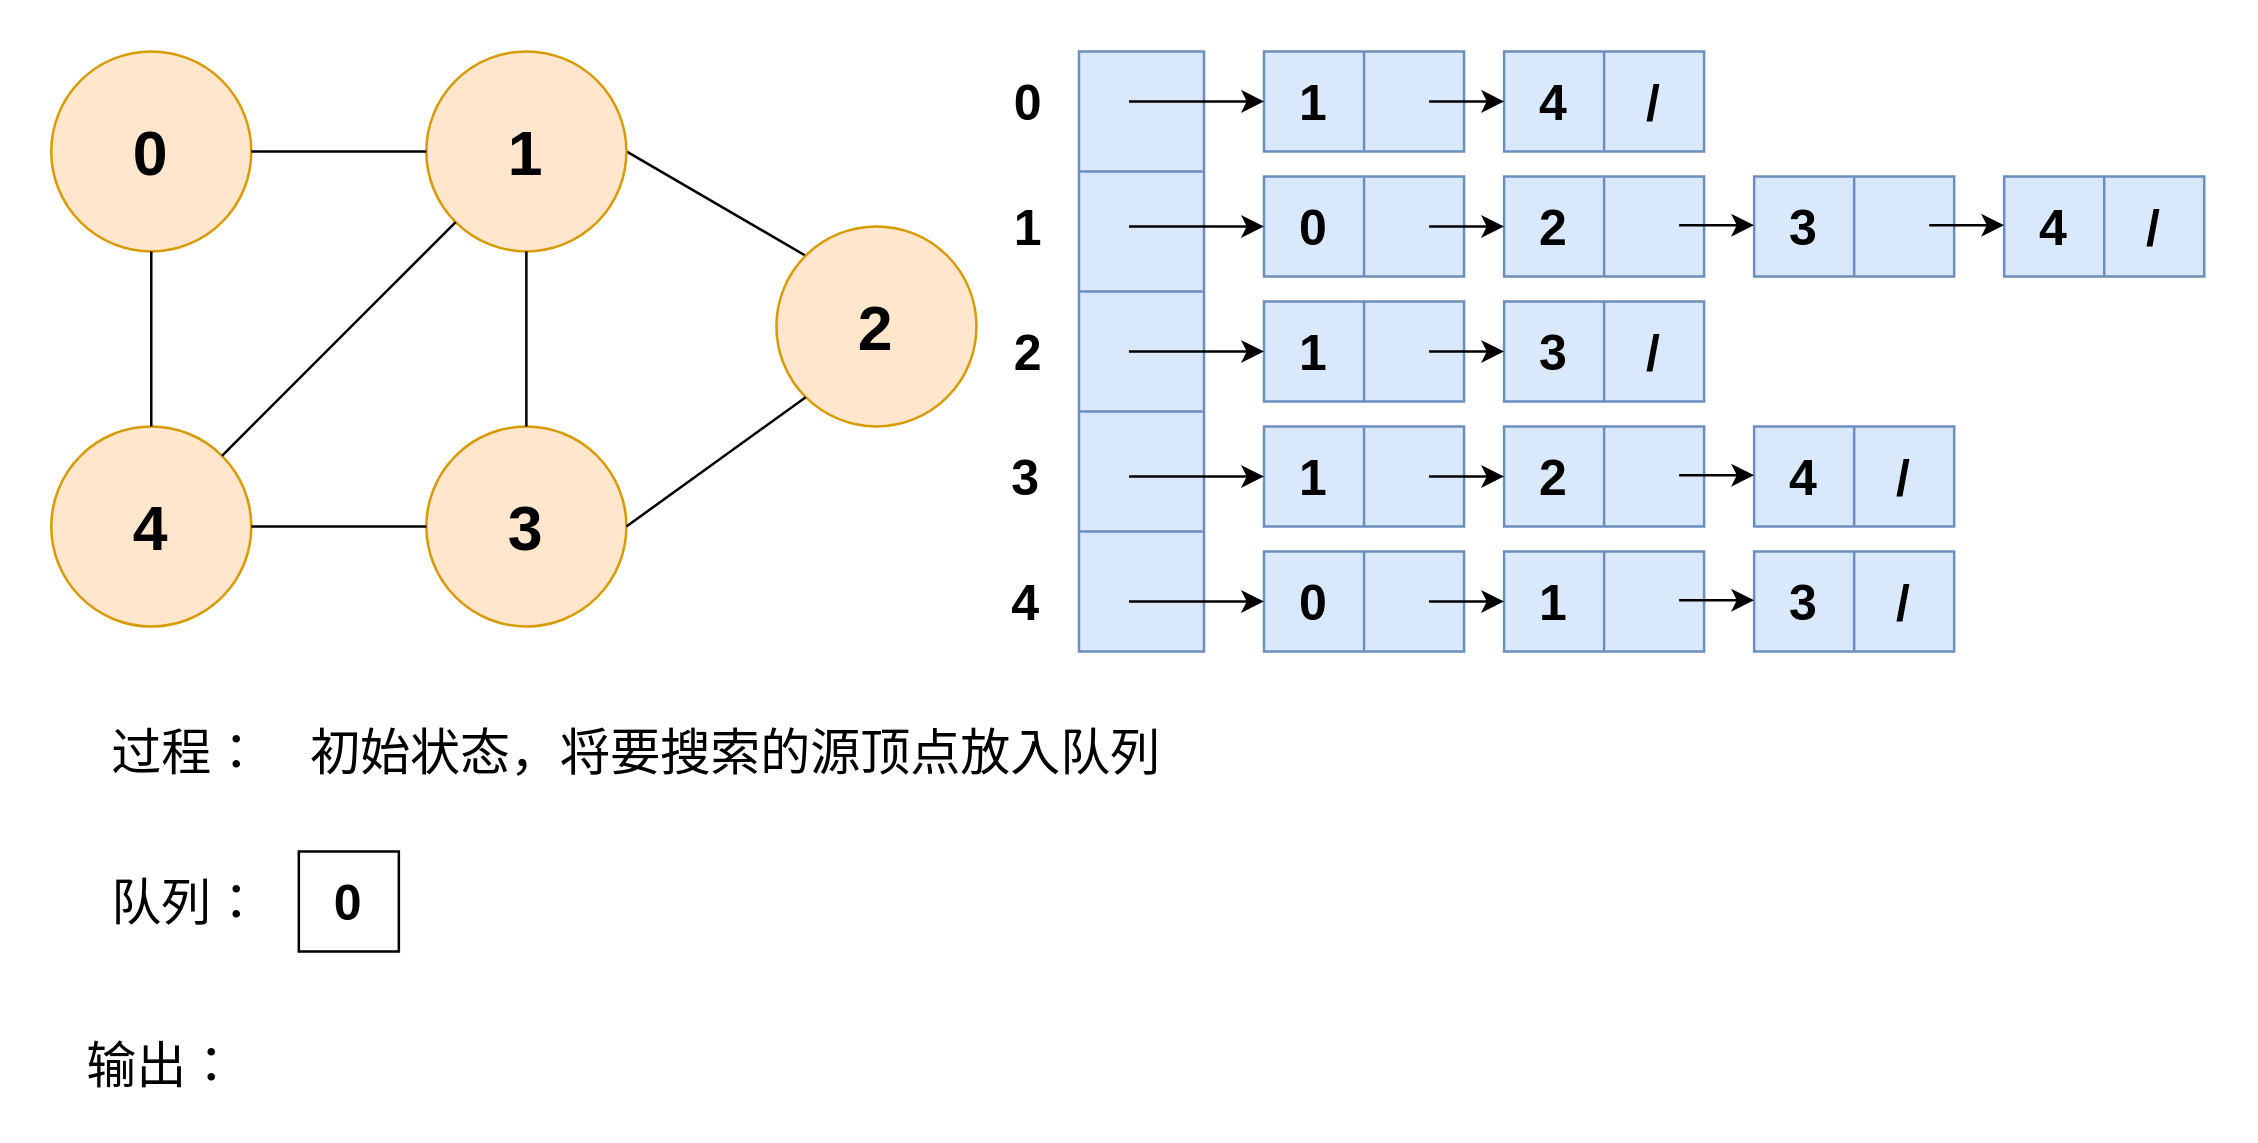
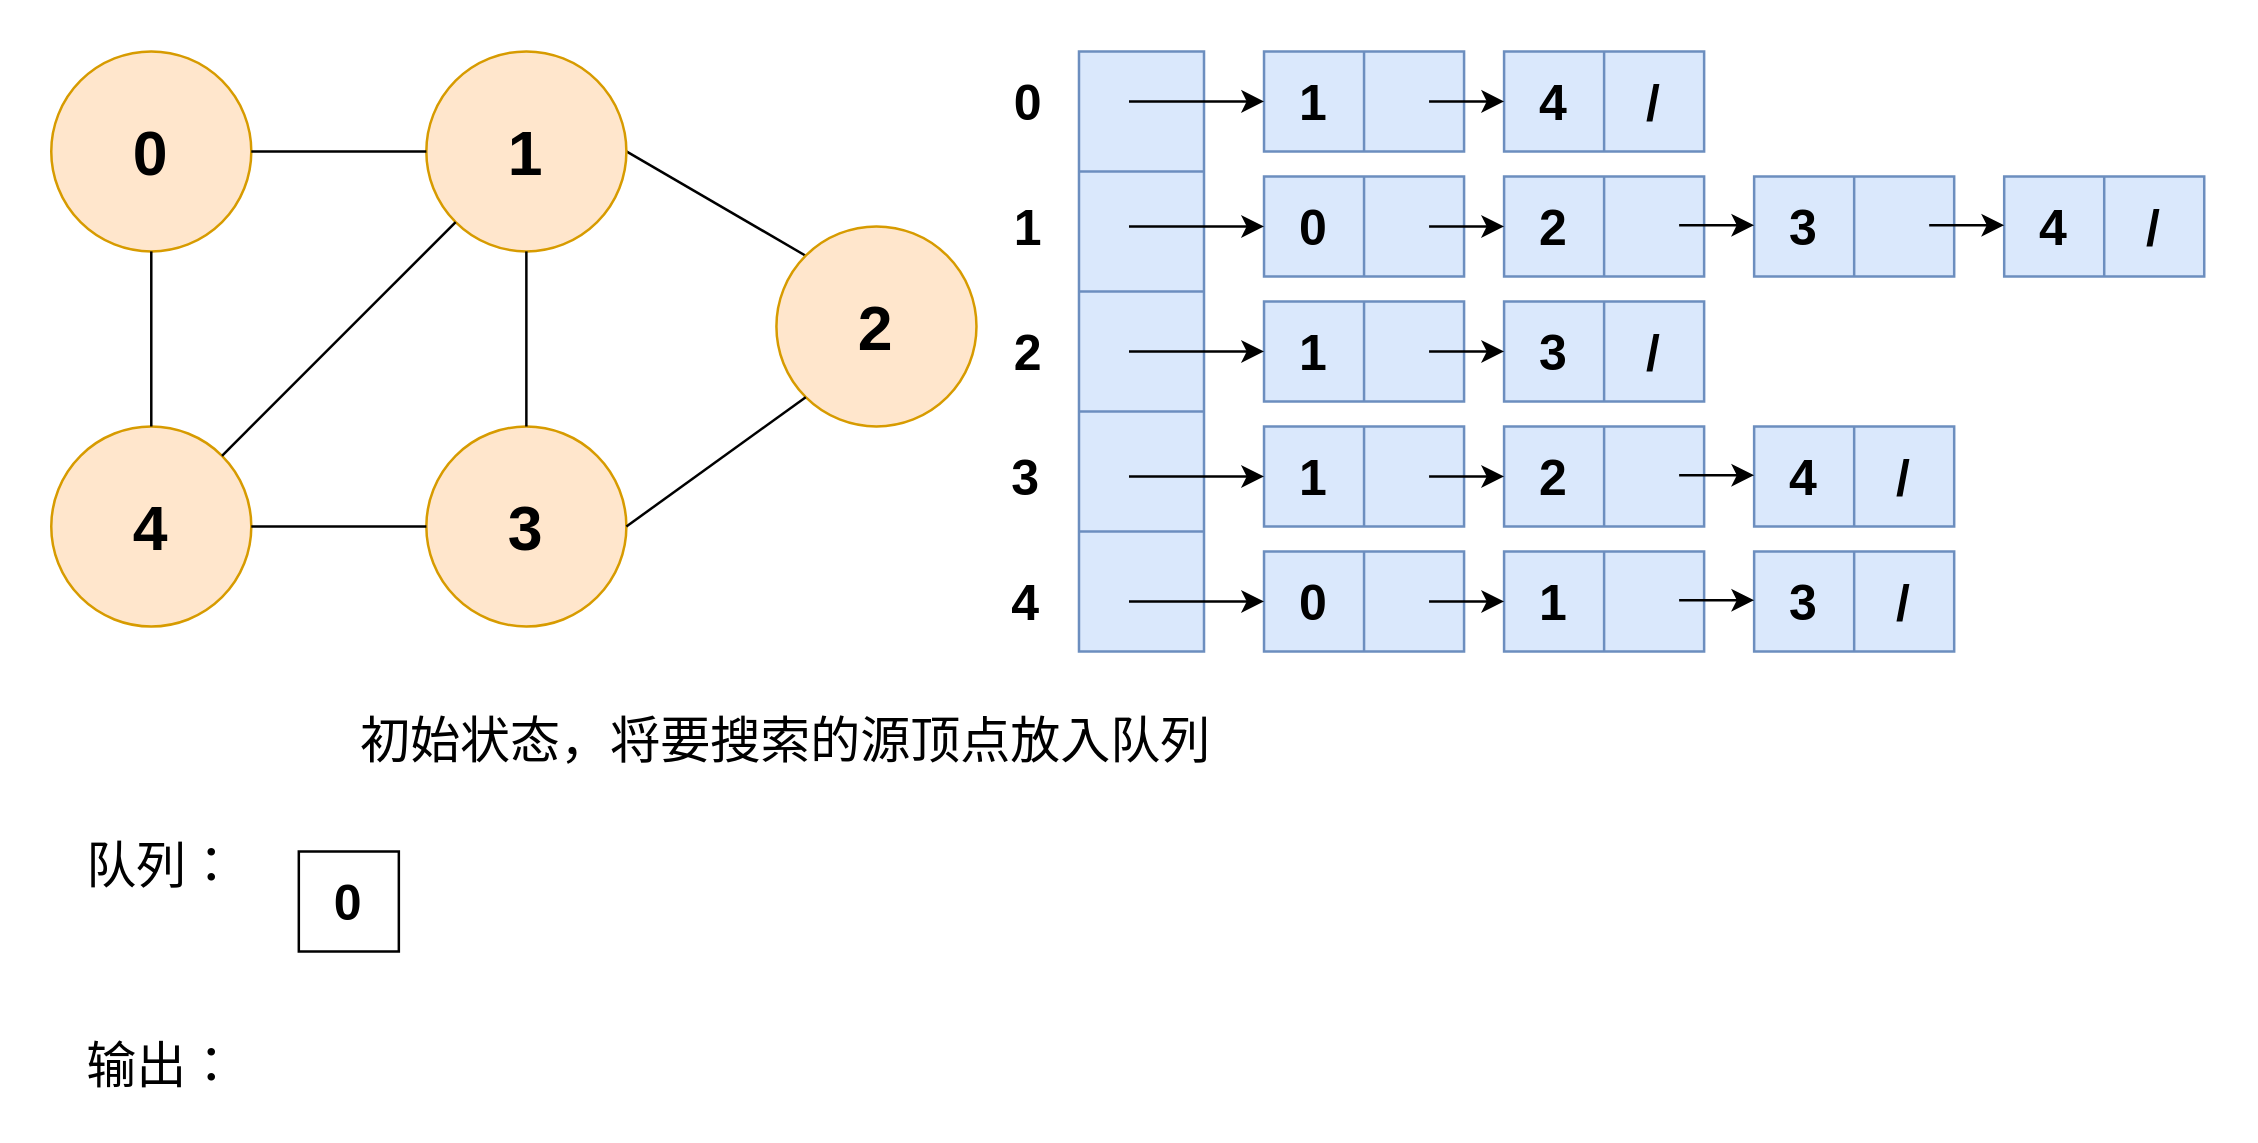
(188, 751) -> none
(736, 751) -> (786, 739)
(188, 901) -> (163, 864)
